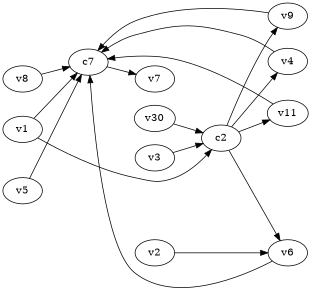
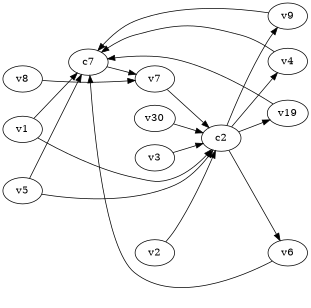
(52, 71) -> (85, 82)
none -> (185, 106)
(288, 113) -> (288, 113)
none -> (131, 197)
(218, 253) -> (192, 201)
